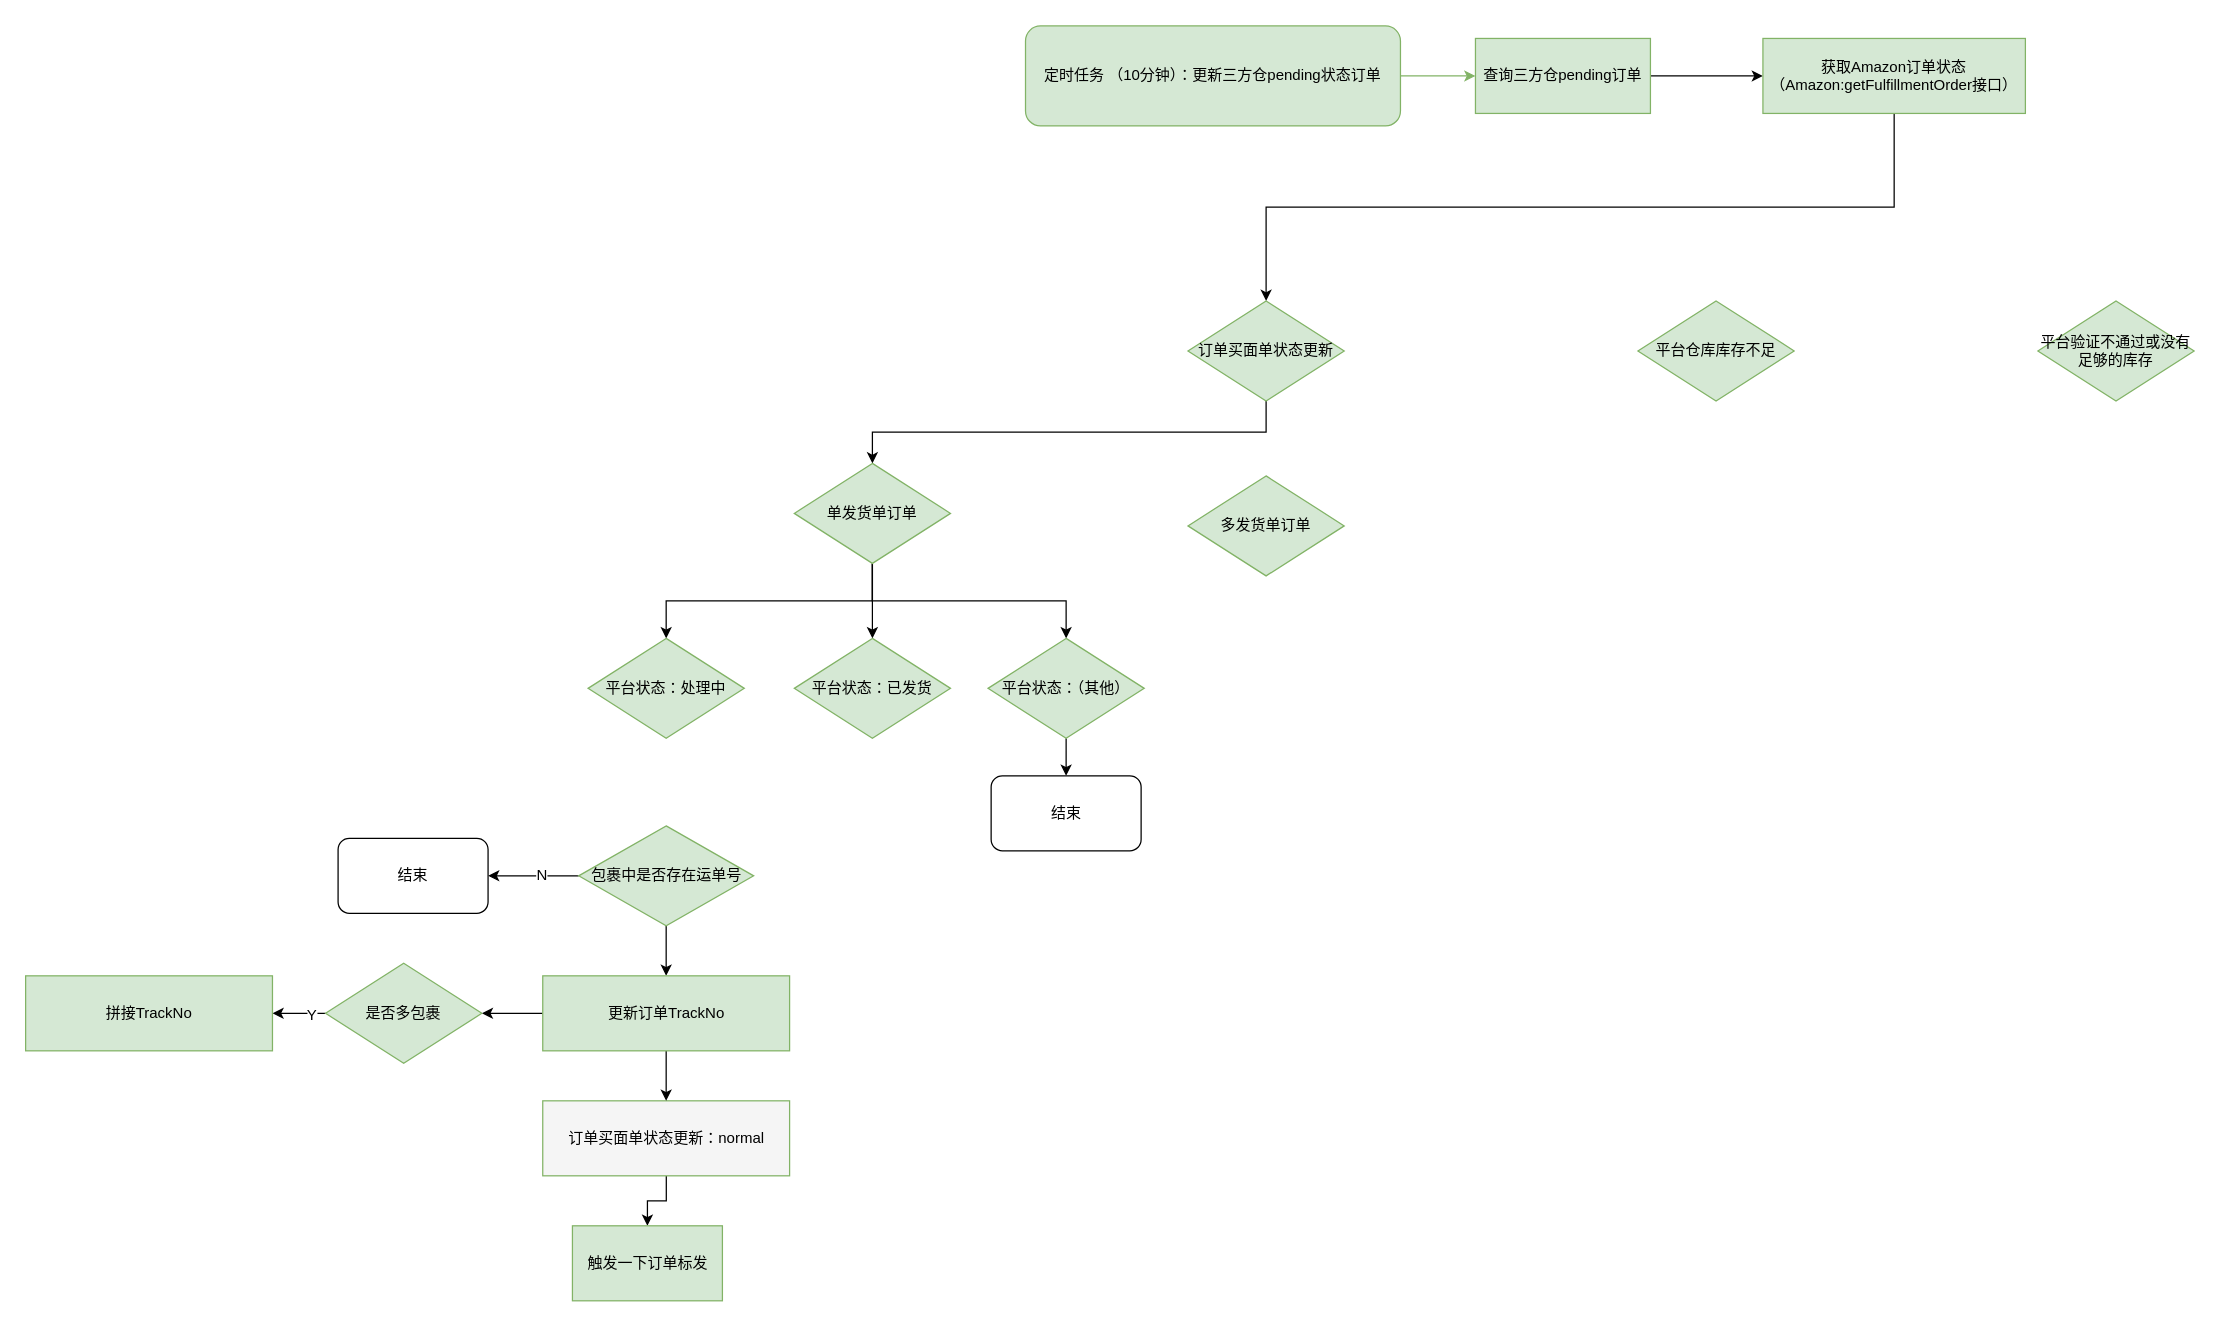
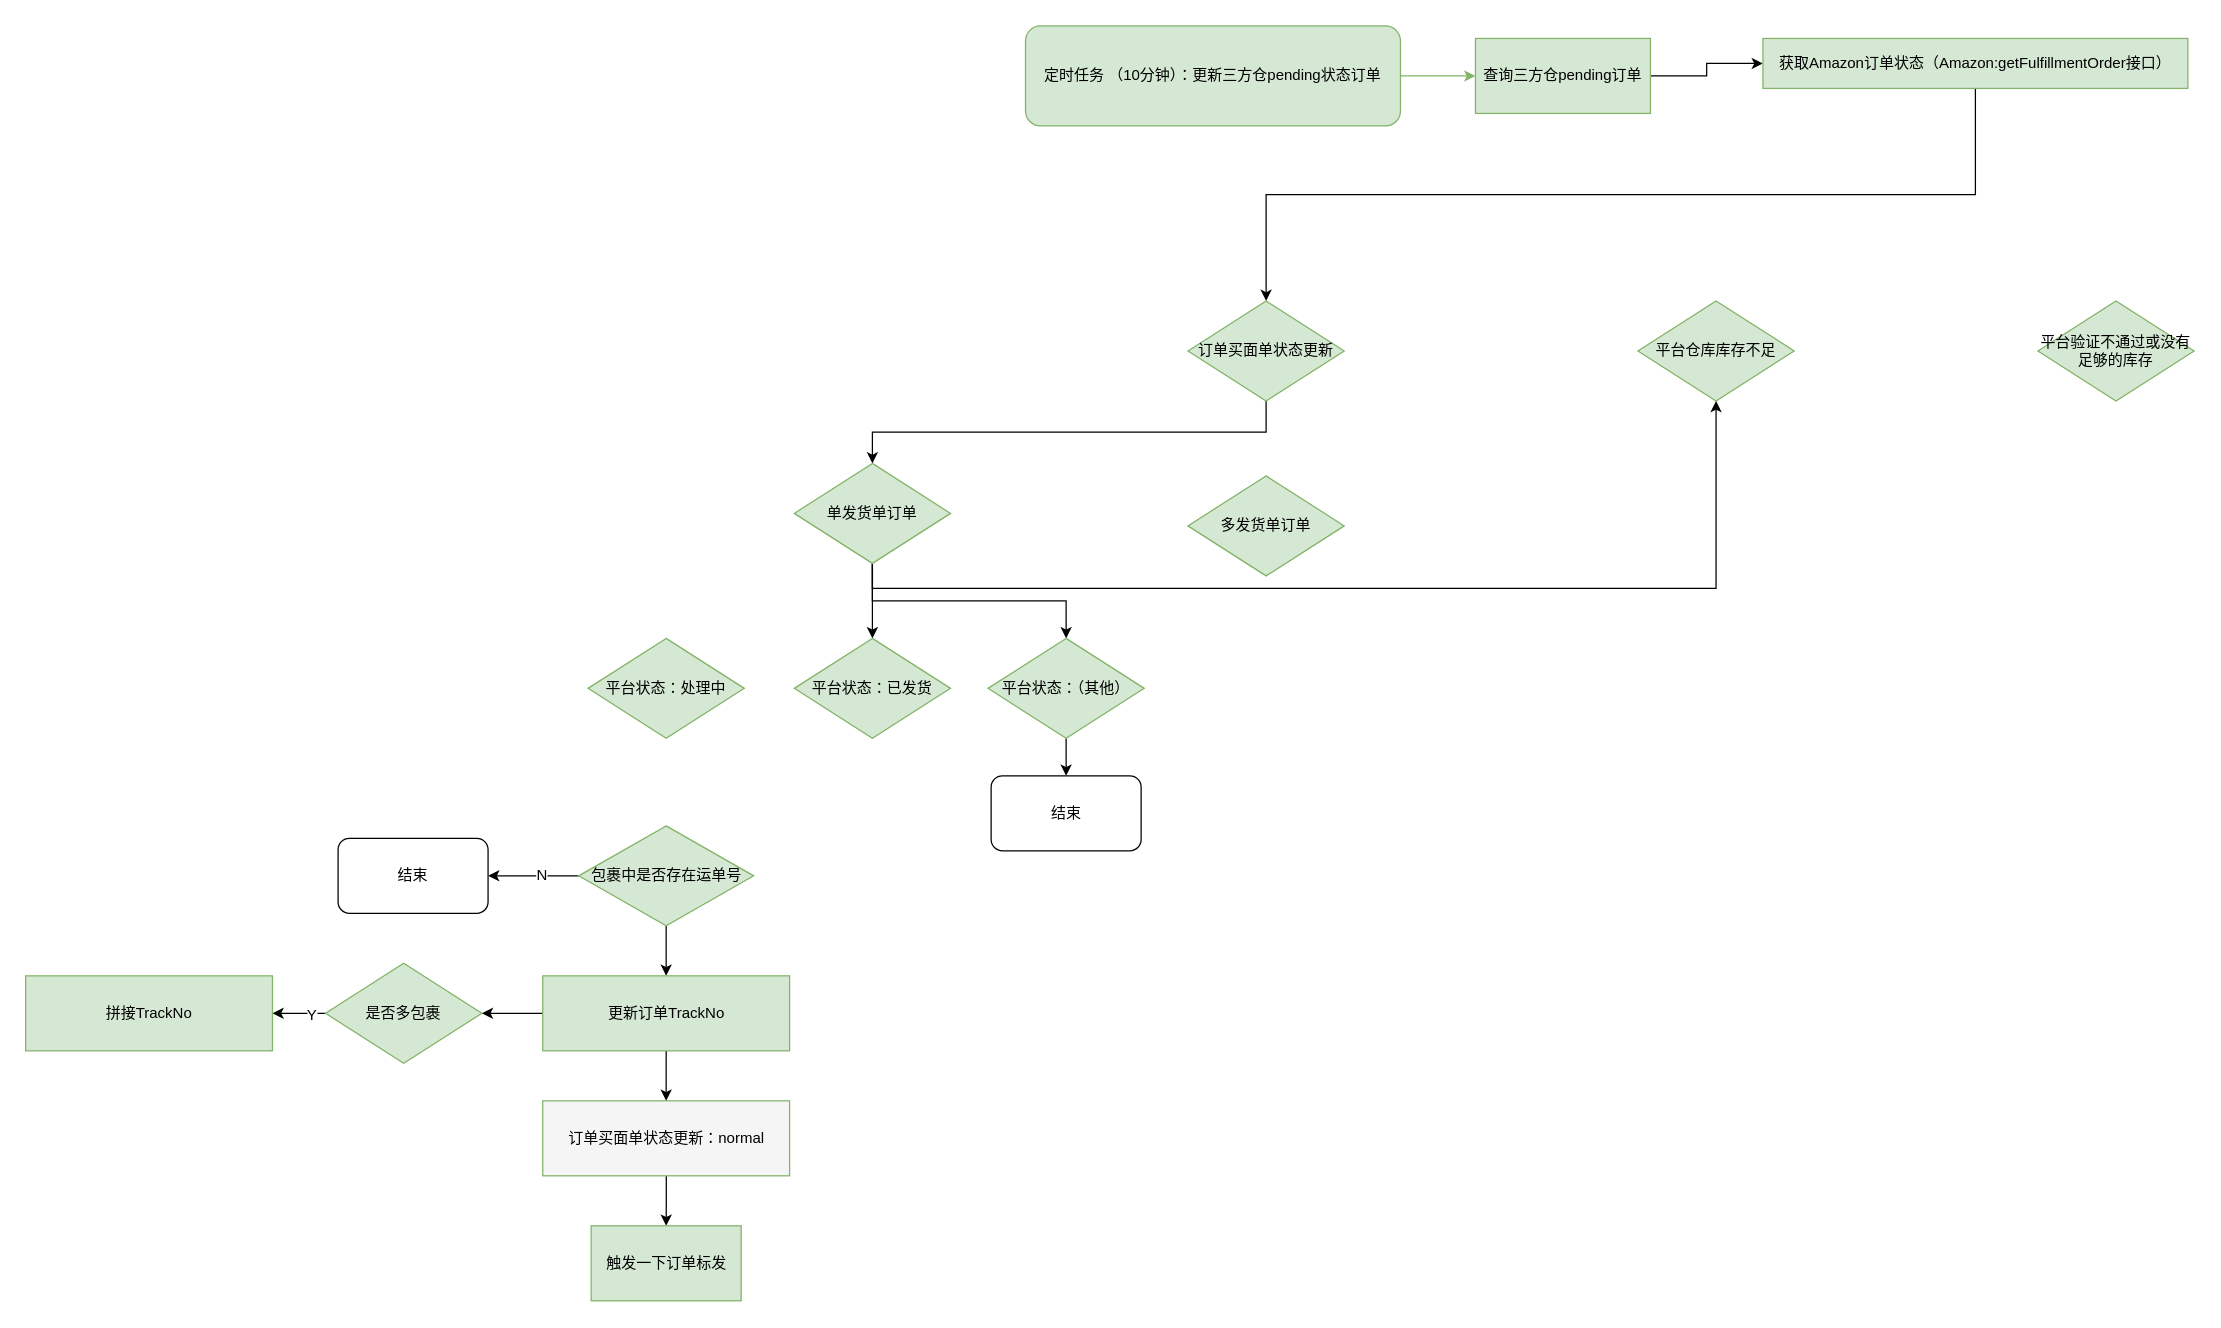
(1894, 76) -> (1976, 63)
(754, 601) -> (1385, 588)
(648, 1263) -> (666, 1263)
